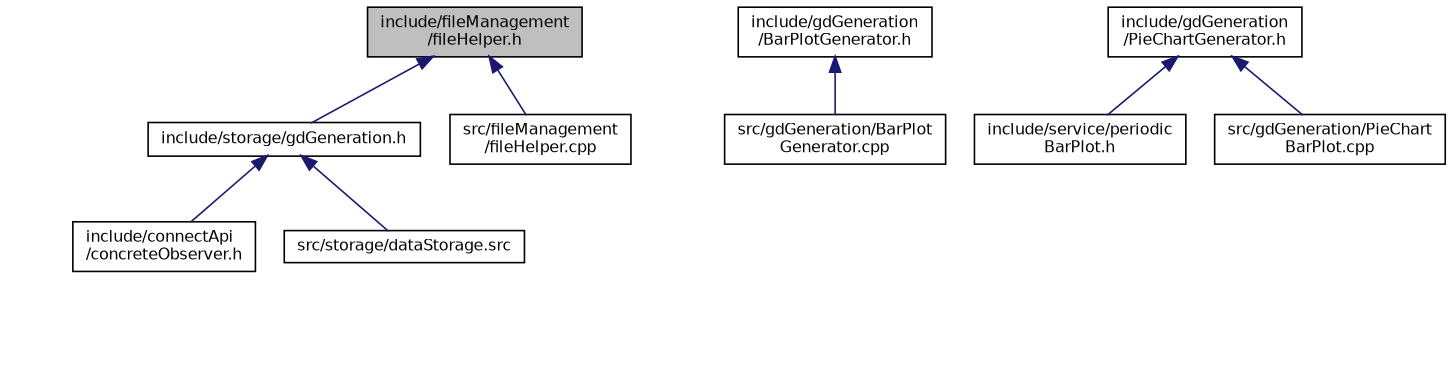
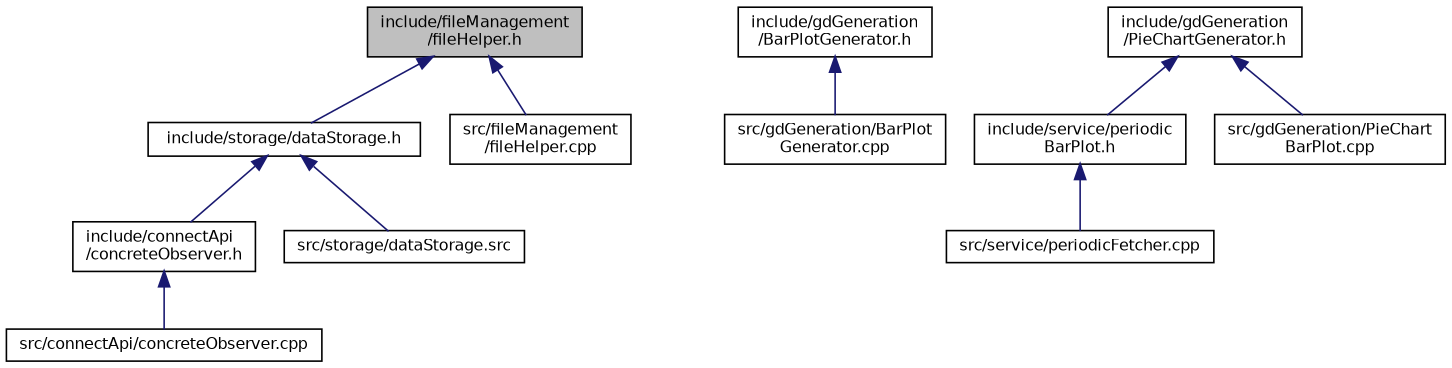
(284, 139) -> (284, 139)
none -> (1080, 247)
none -> (164, 345)
